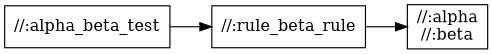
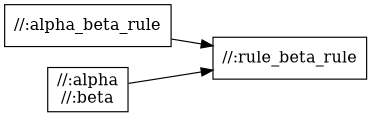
(87, 27) -> (88, 26)
(381, 27) -> (165, 78)
